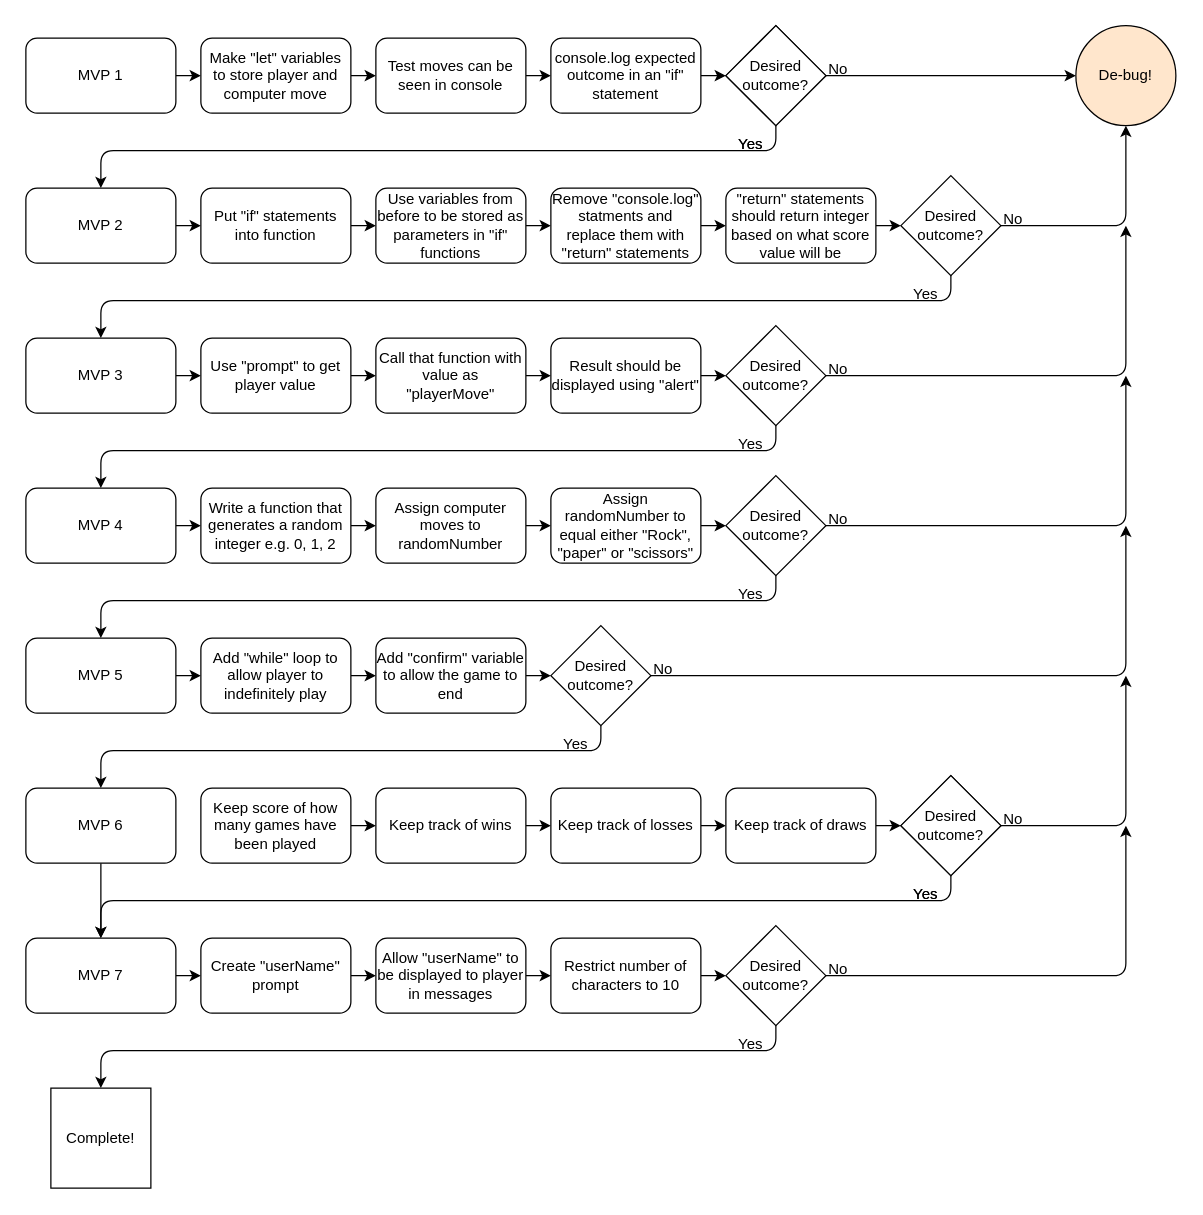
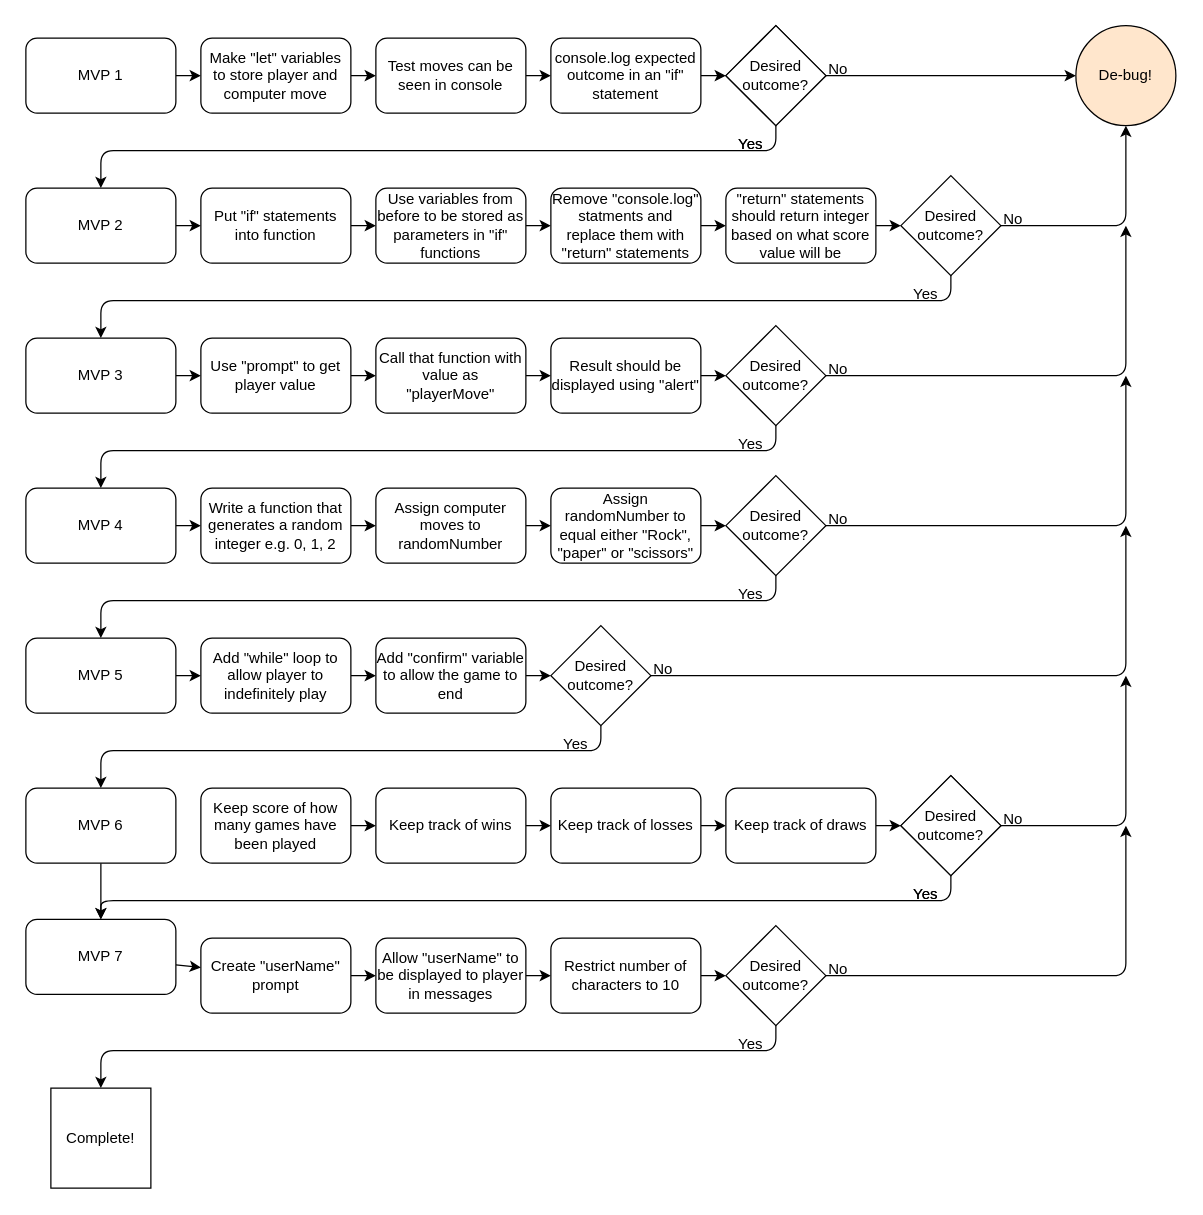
(101, 976) -> (101, 957)
